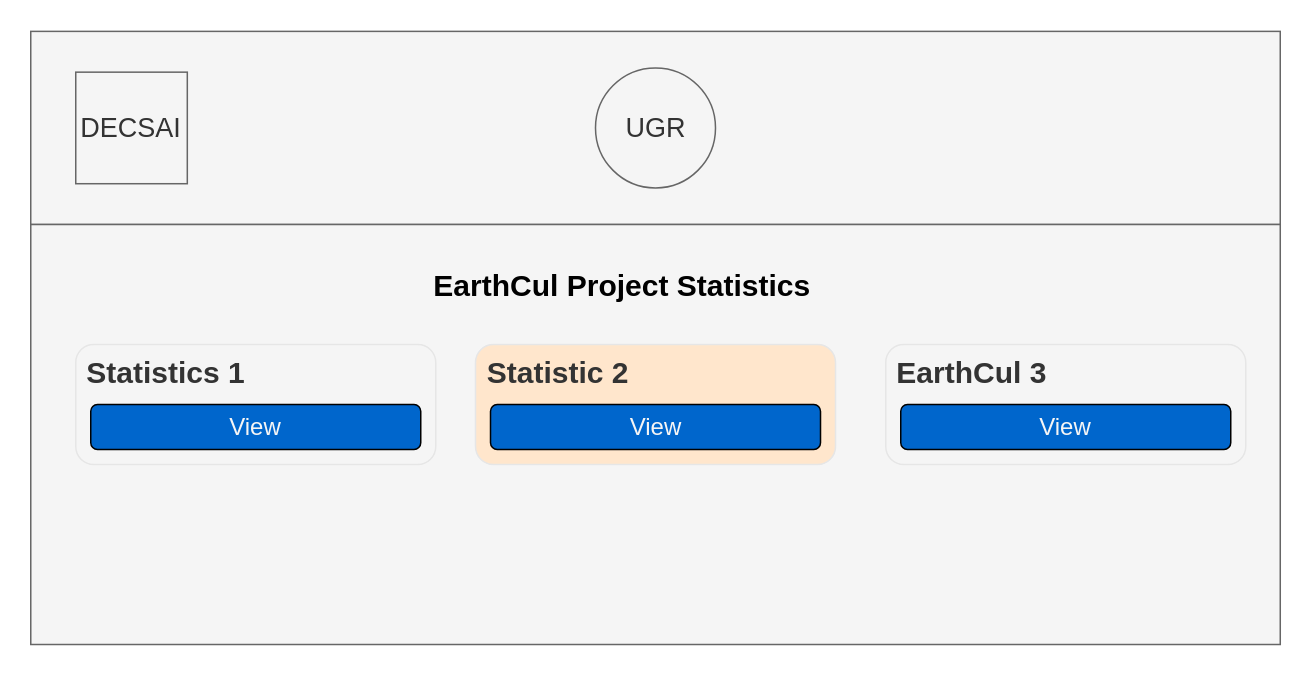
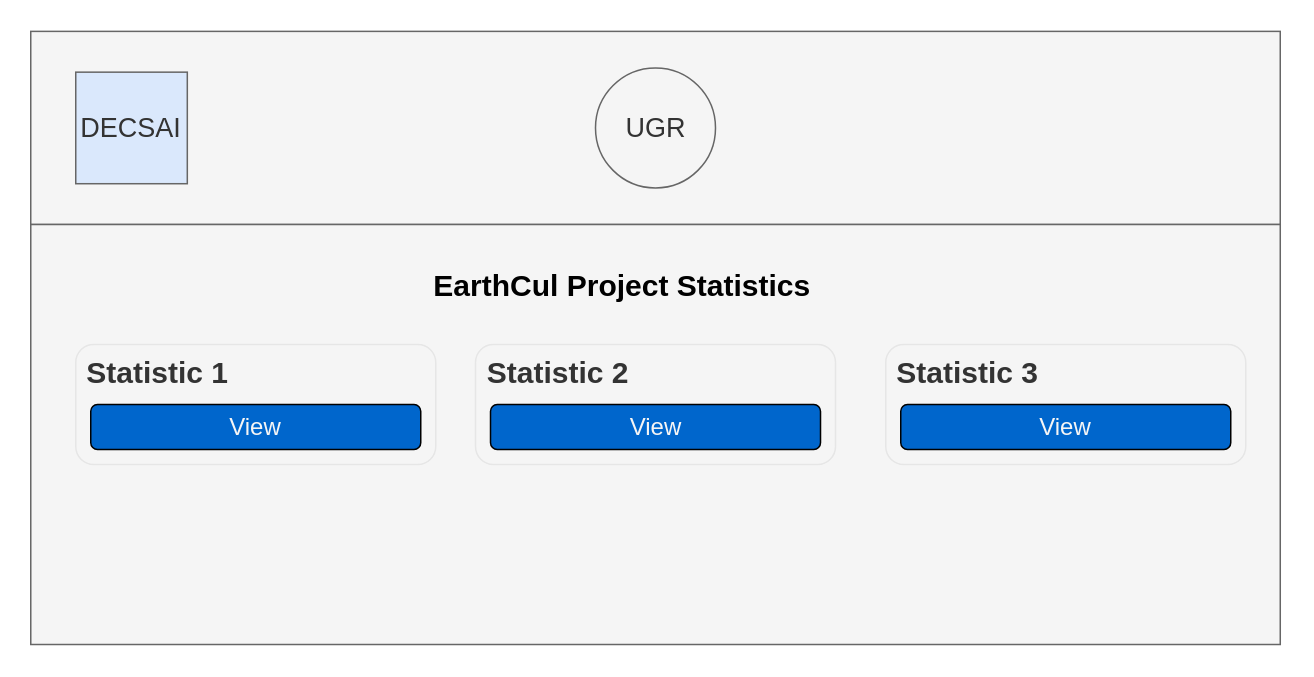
(132, 128) -> (132, 128)
(150, 369) -> (143, 369)
(544, 369) -> (544, 369)
(950, 369) -> (953, 369)
